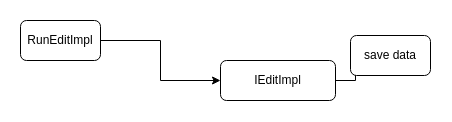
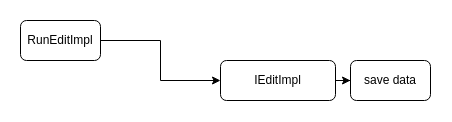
(391, 56) -> (391, 81)
